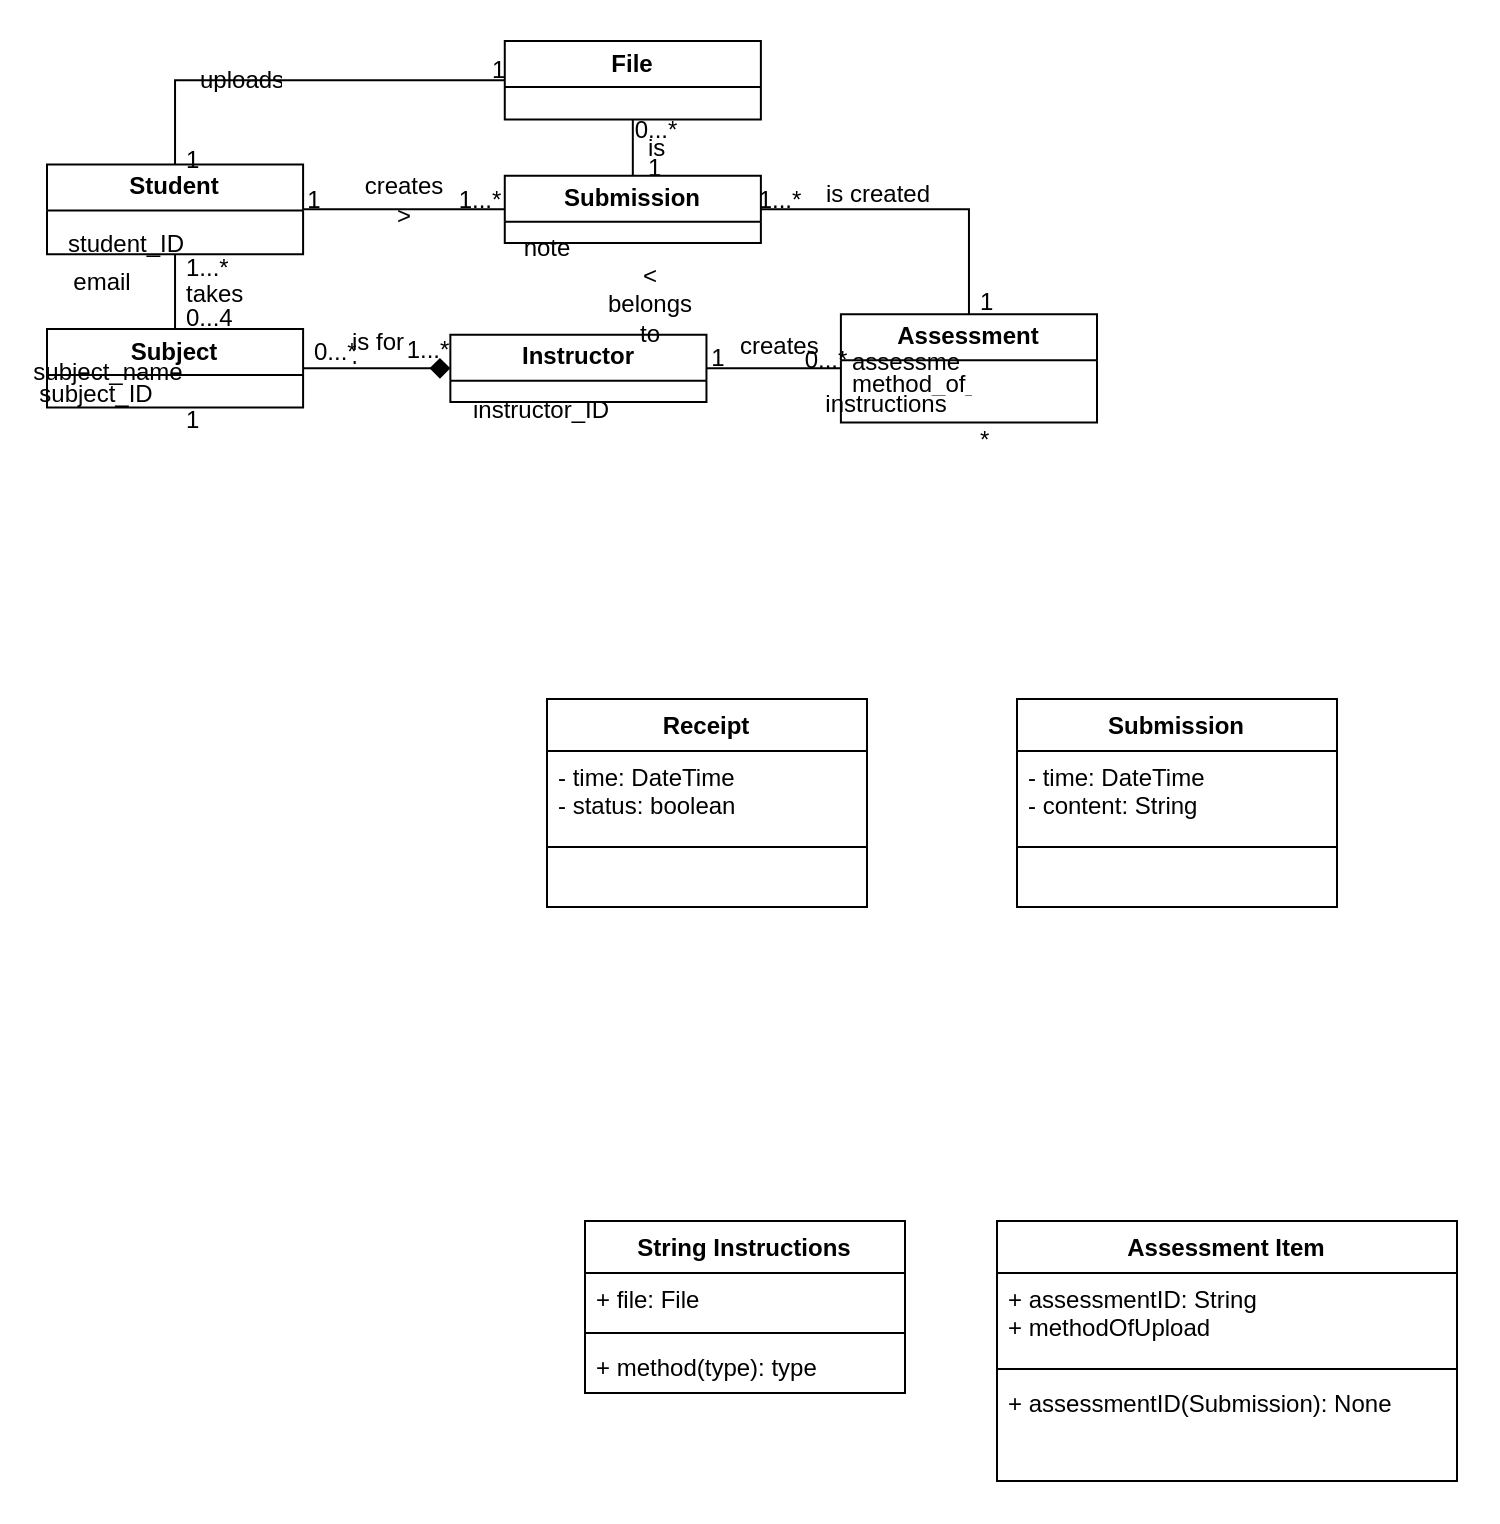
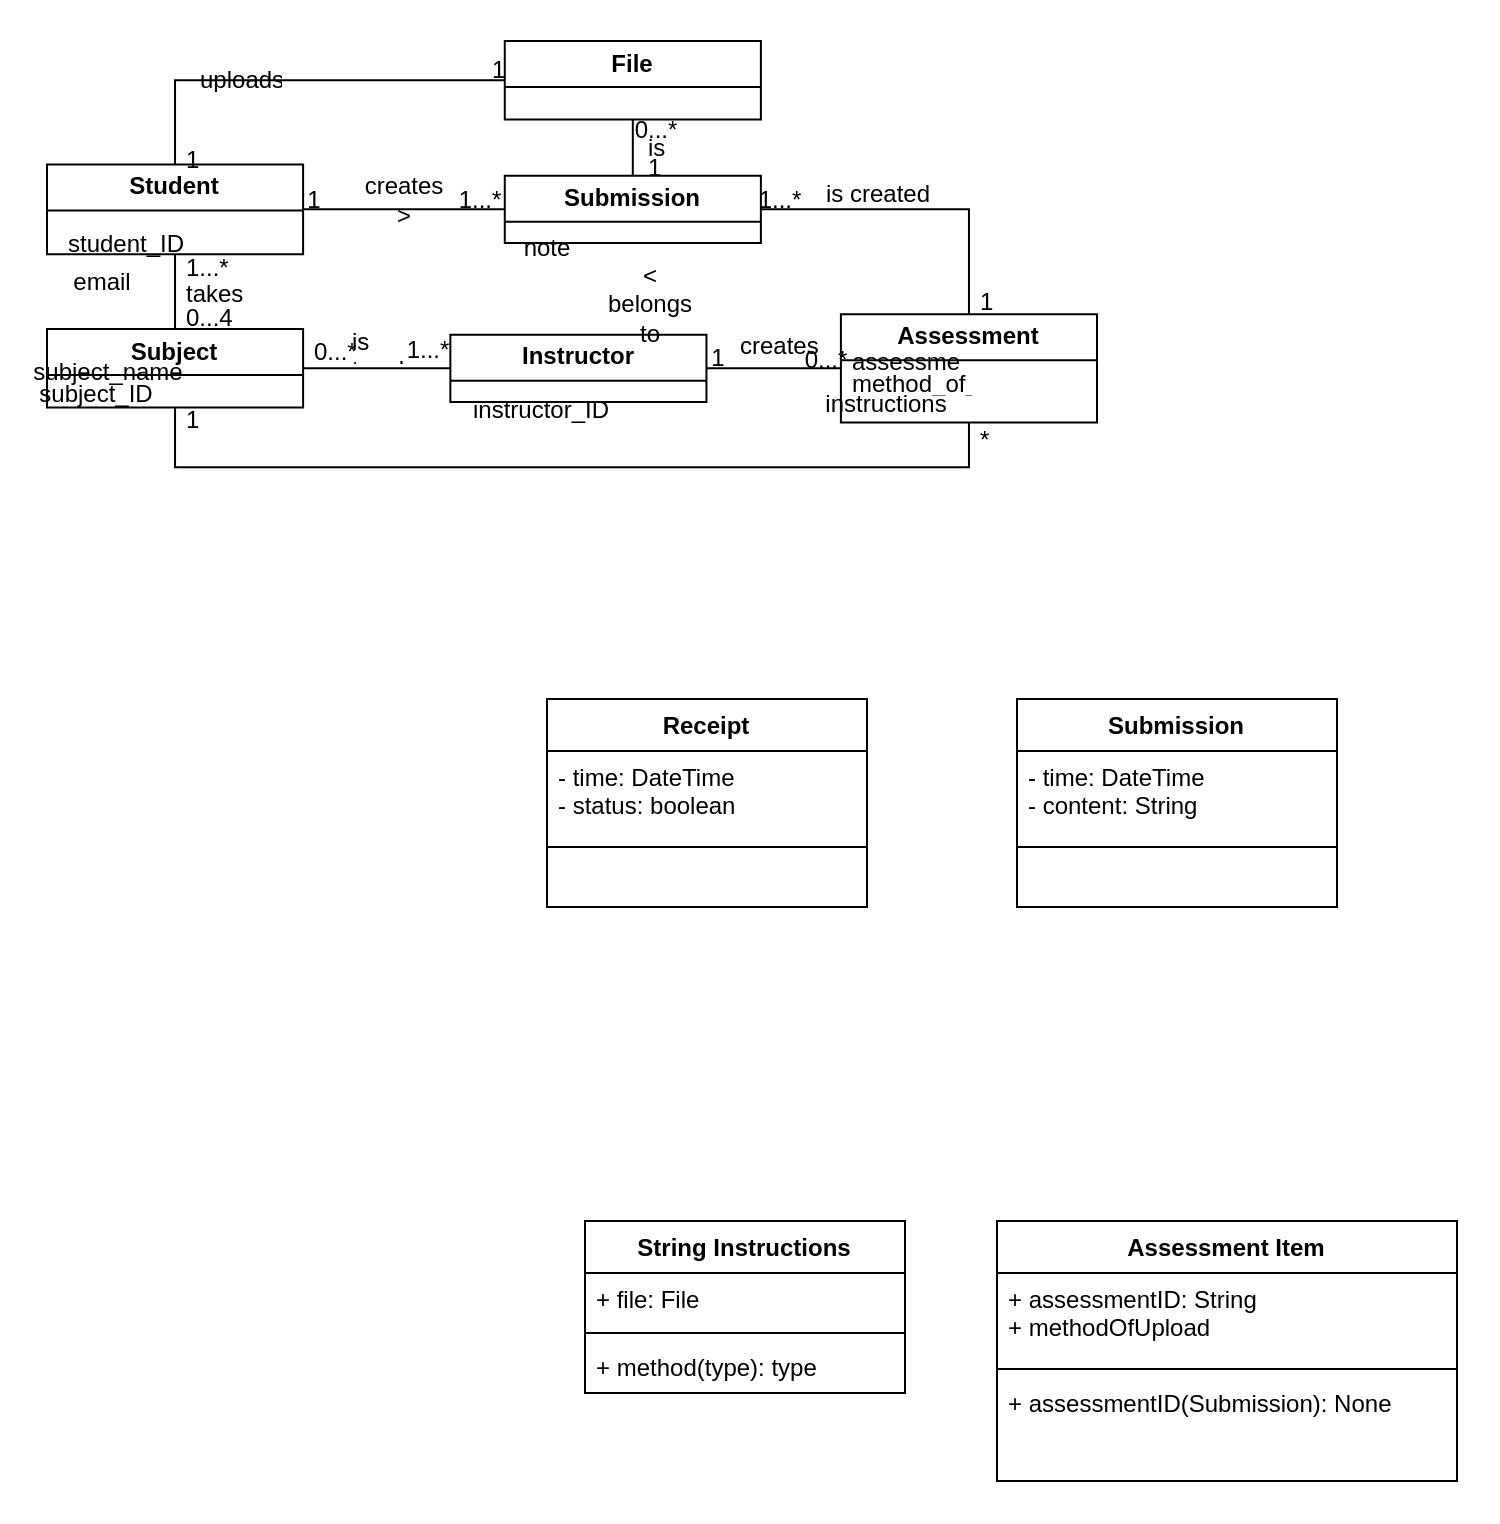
(381, 345) -> (381, 345)
(430, 368) -> (439, 368)
none -> (564, 467)
